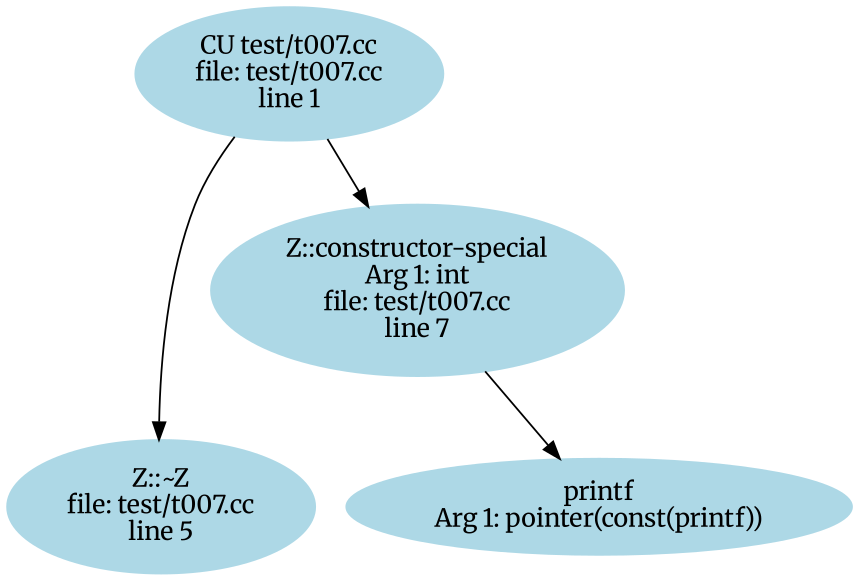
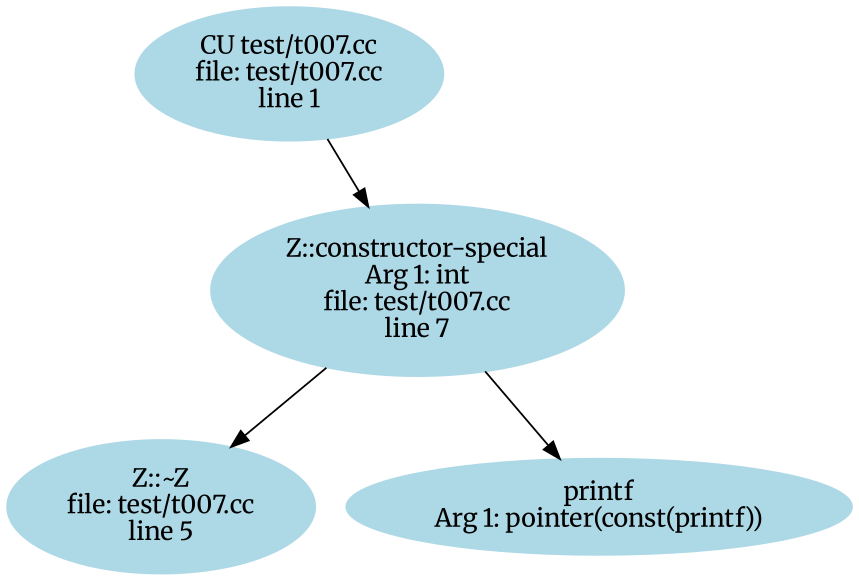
(175, 273) -> (286, 402)
